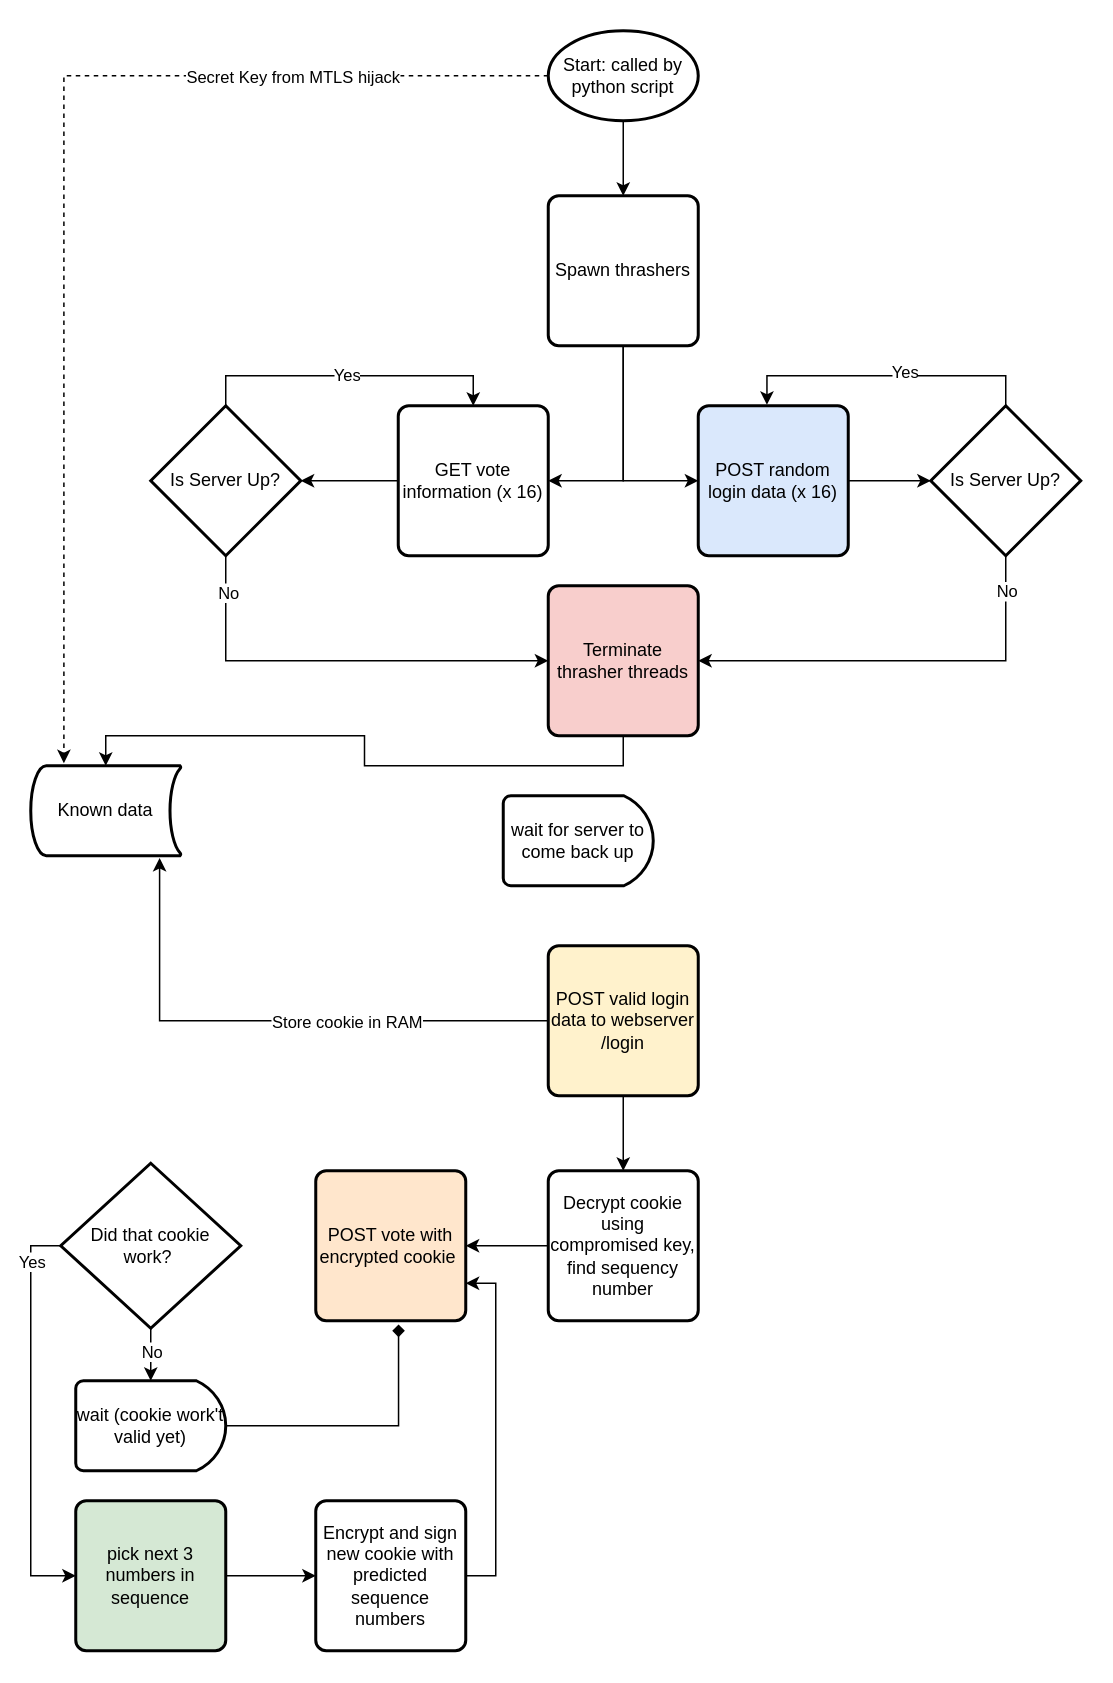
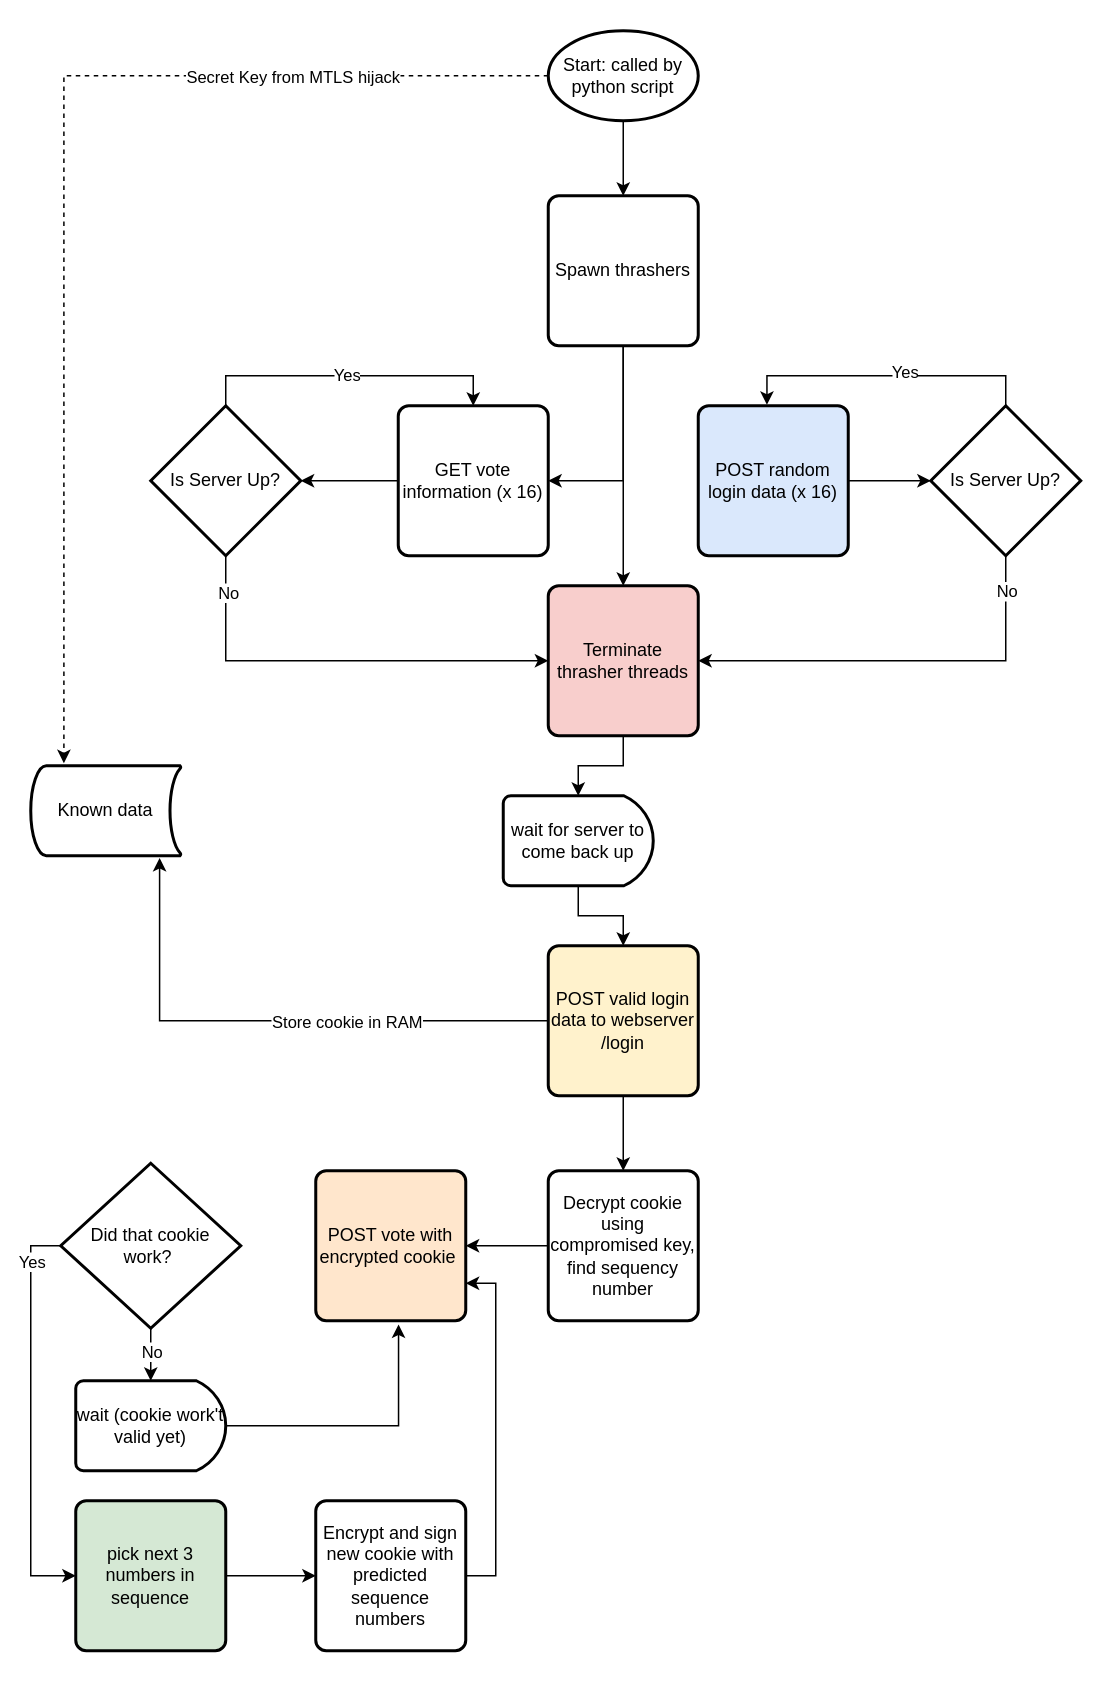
(656, 481) -> (623, 529)
(348, 736) -> (578, 775)
none -> (595, 916)
(399, 1337) -> (399, 1336)
